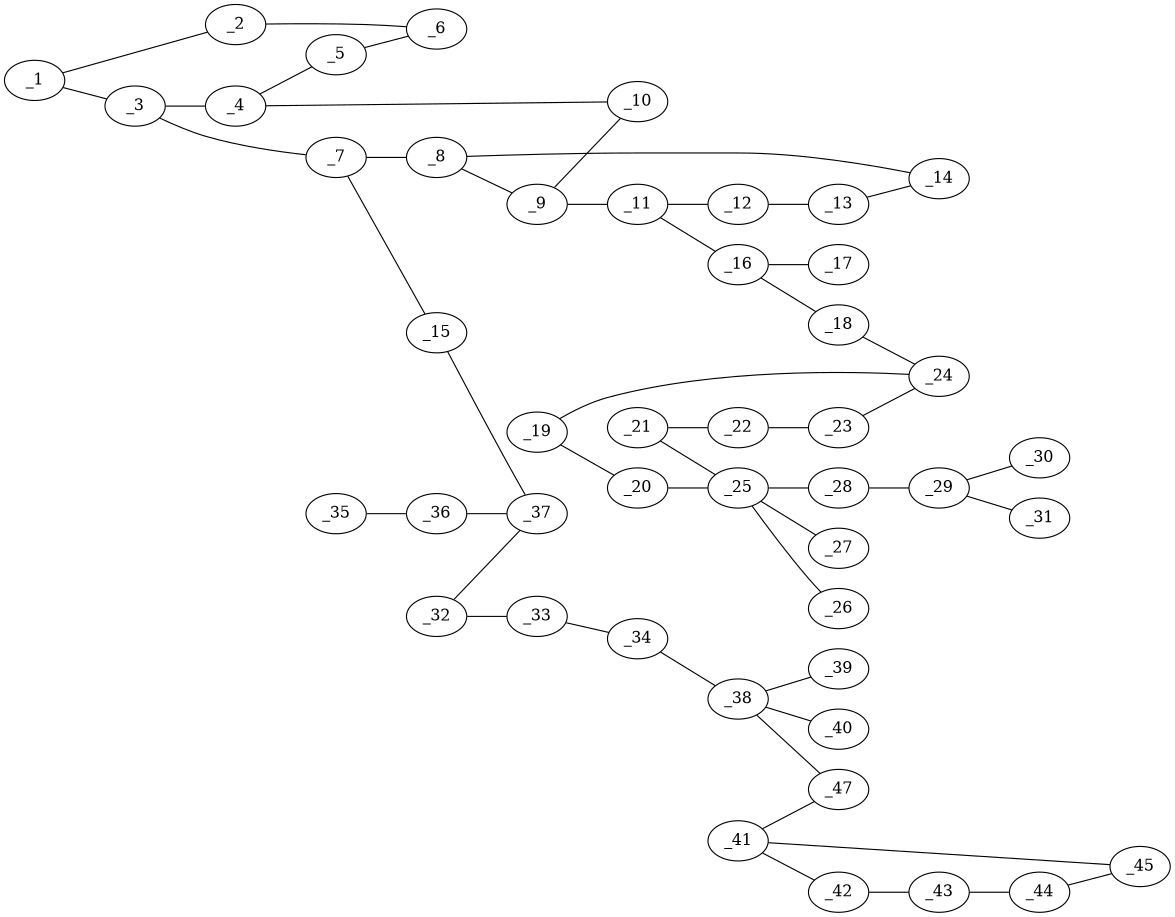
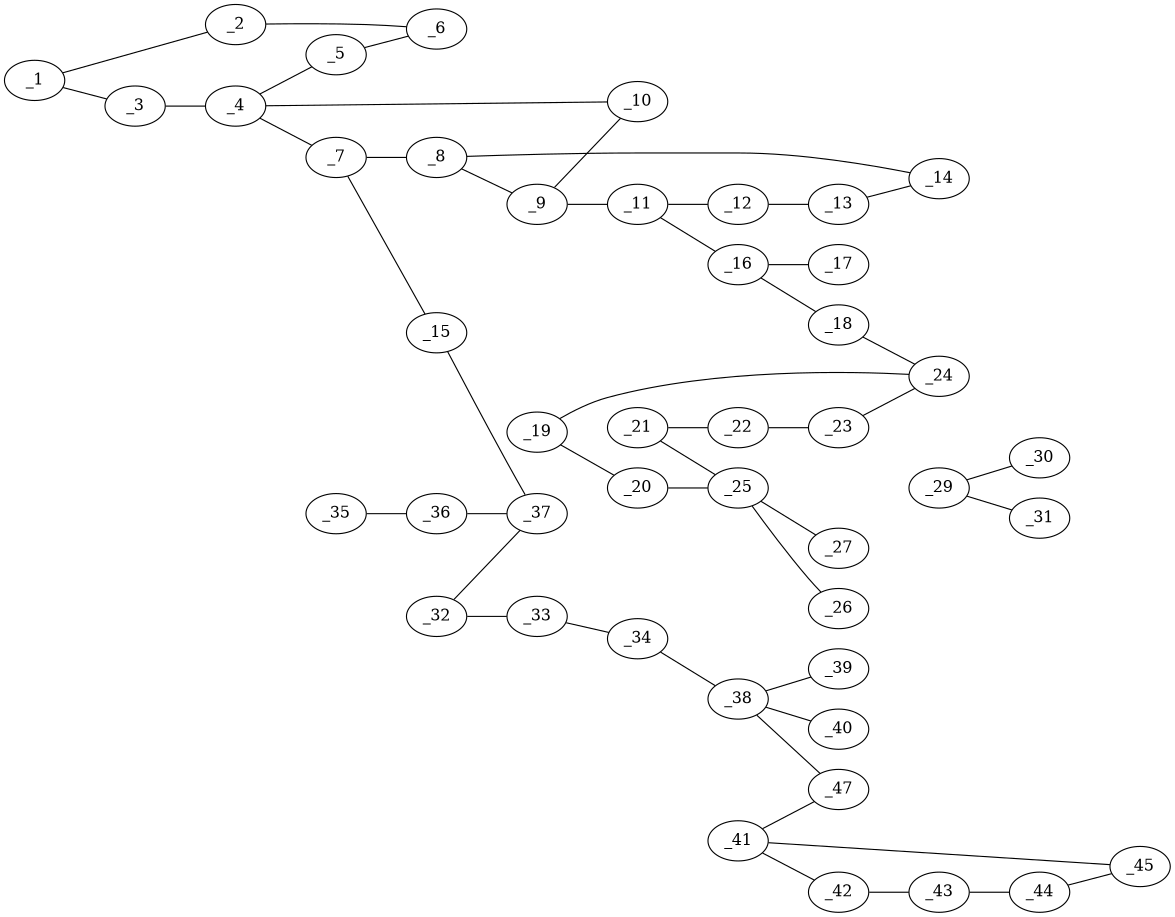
(231, 143) -> (286, 132)
(839, 488) -> none
